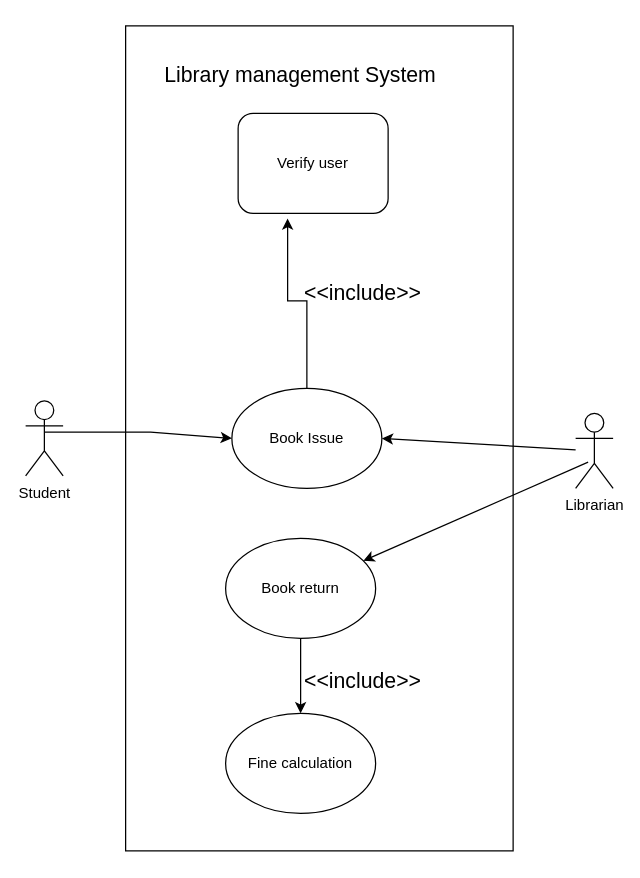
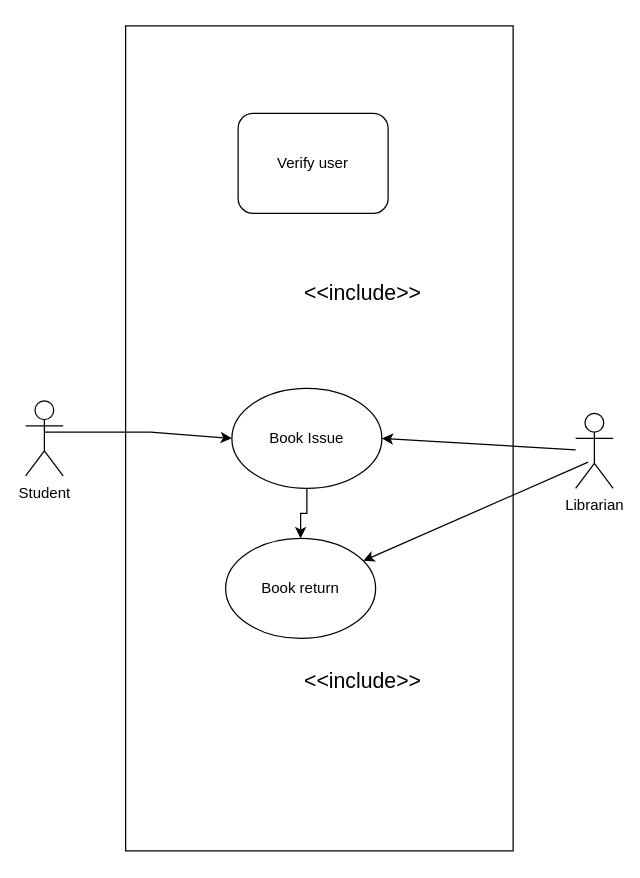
(301, 76) -> none
(304, 301) -> (307, 512)
(301, 671) -> none
(301, 763) -> none
